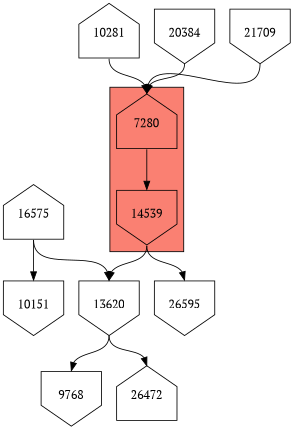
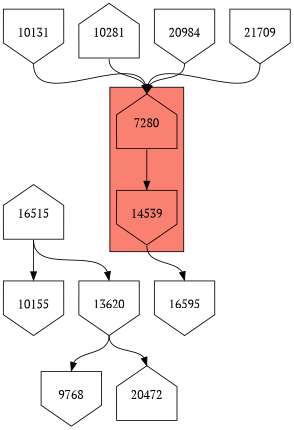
none -> (34, 34)
(185, 34) -> (185, 34)
(34, 215) -> (34, 215)
(132, 262) -> none
(34, 305) -> (34, 305)
(185, 305) -> (185, 305)
(147, 396) -> (147, 396)
